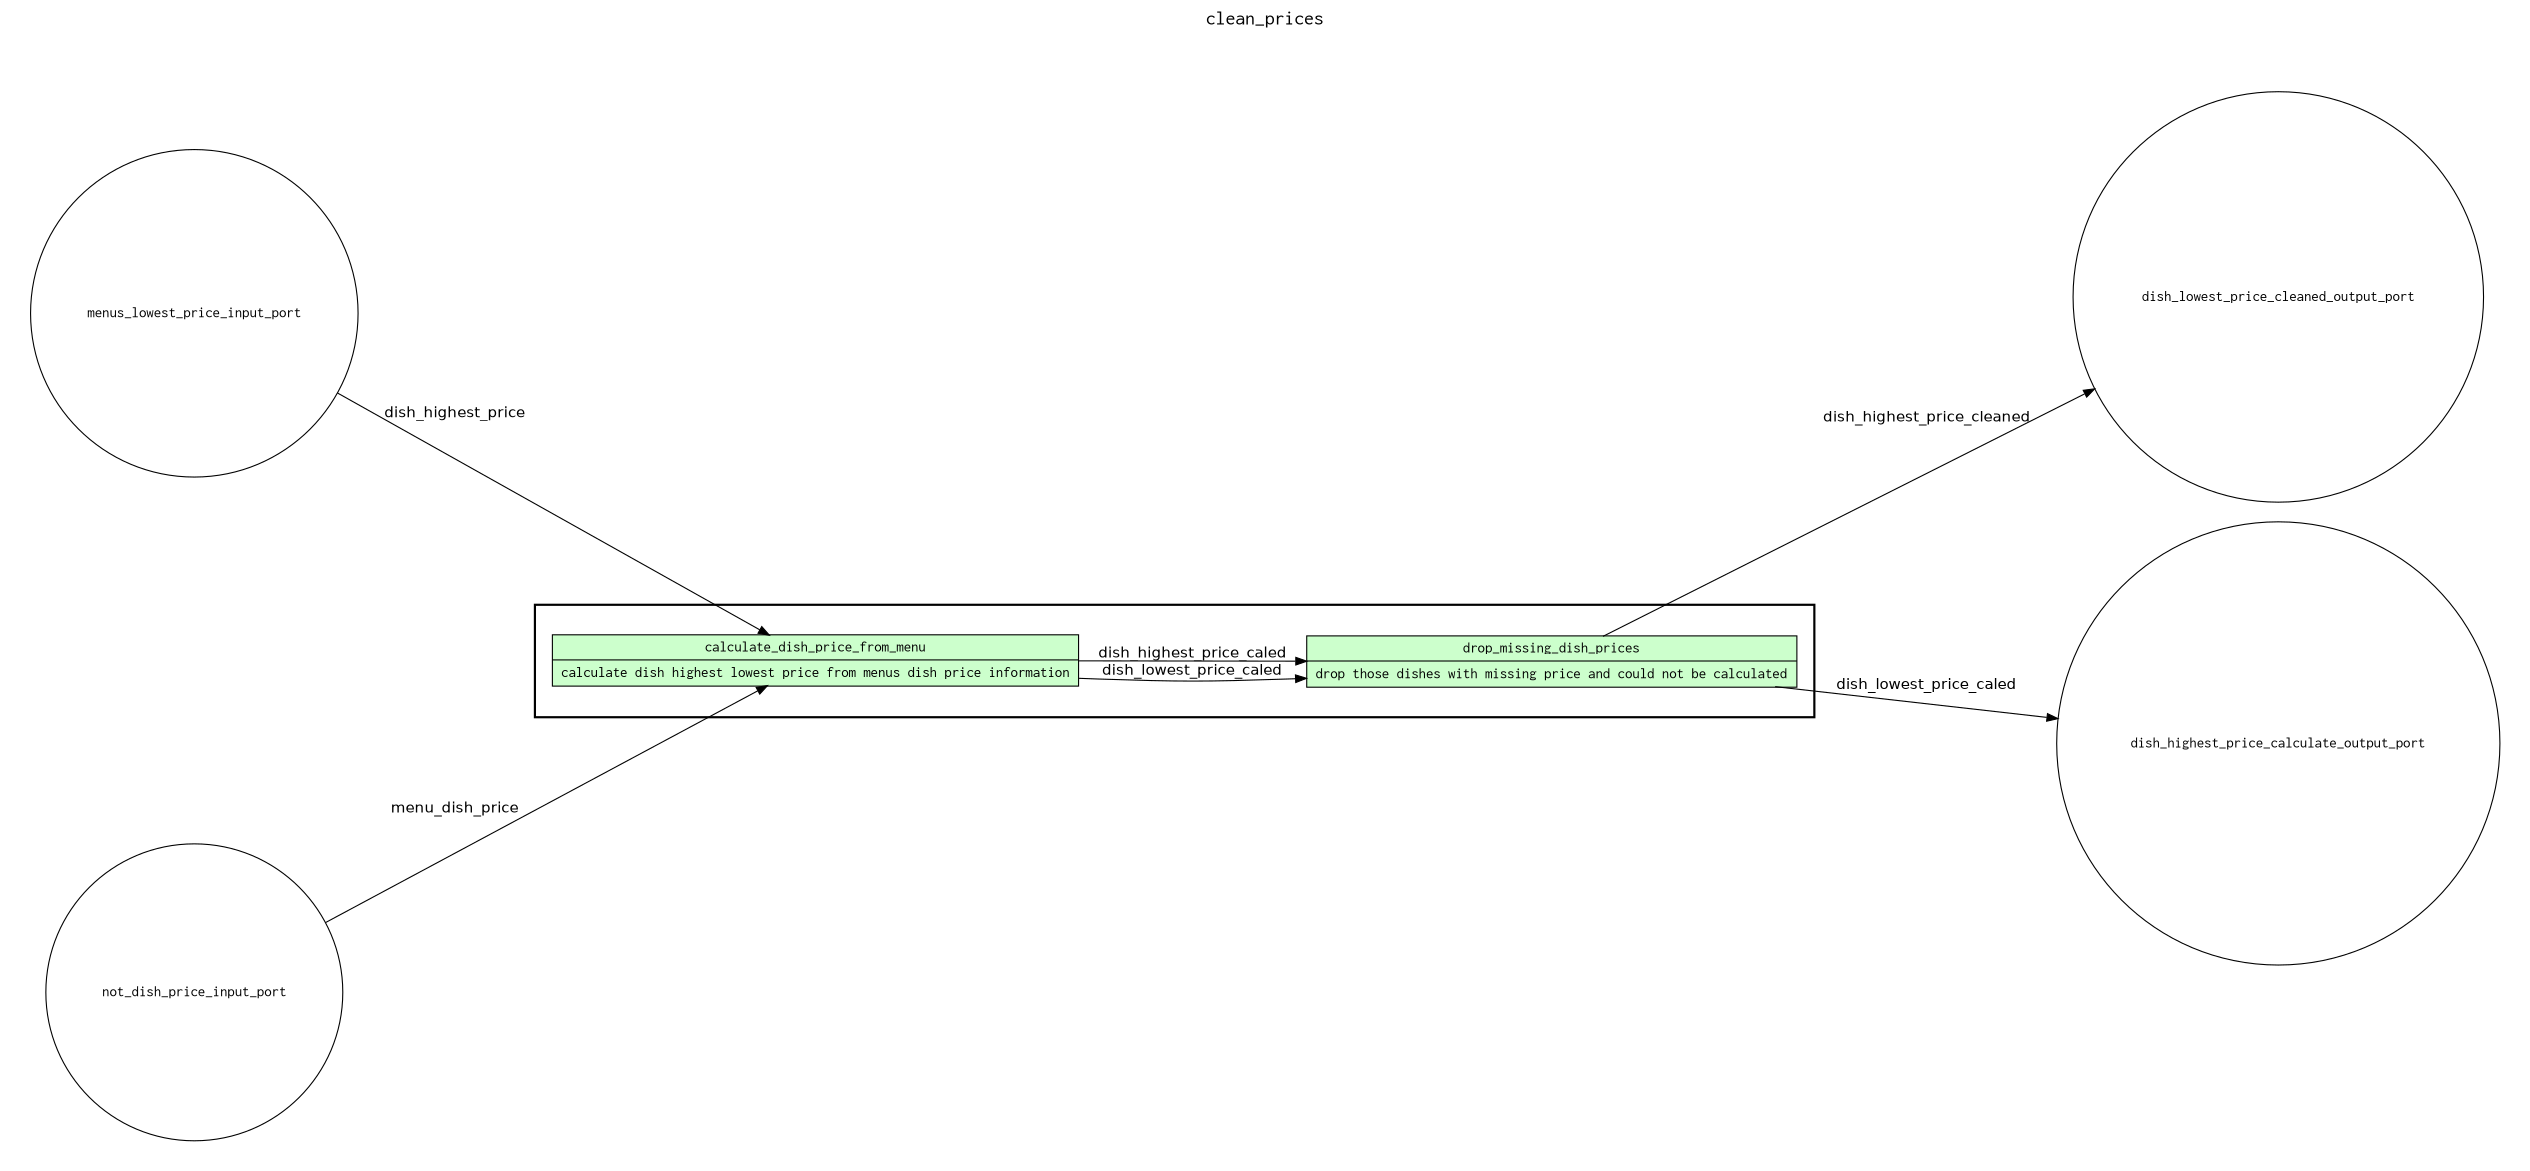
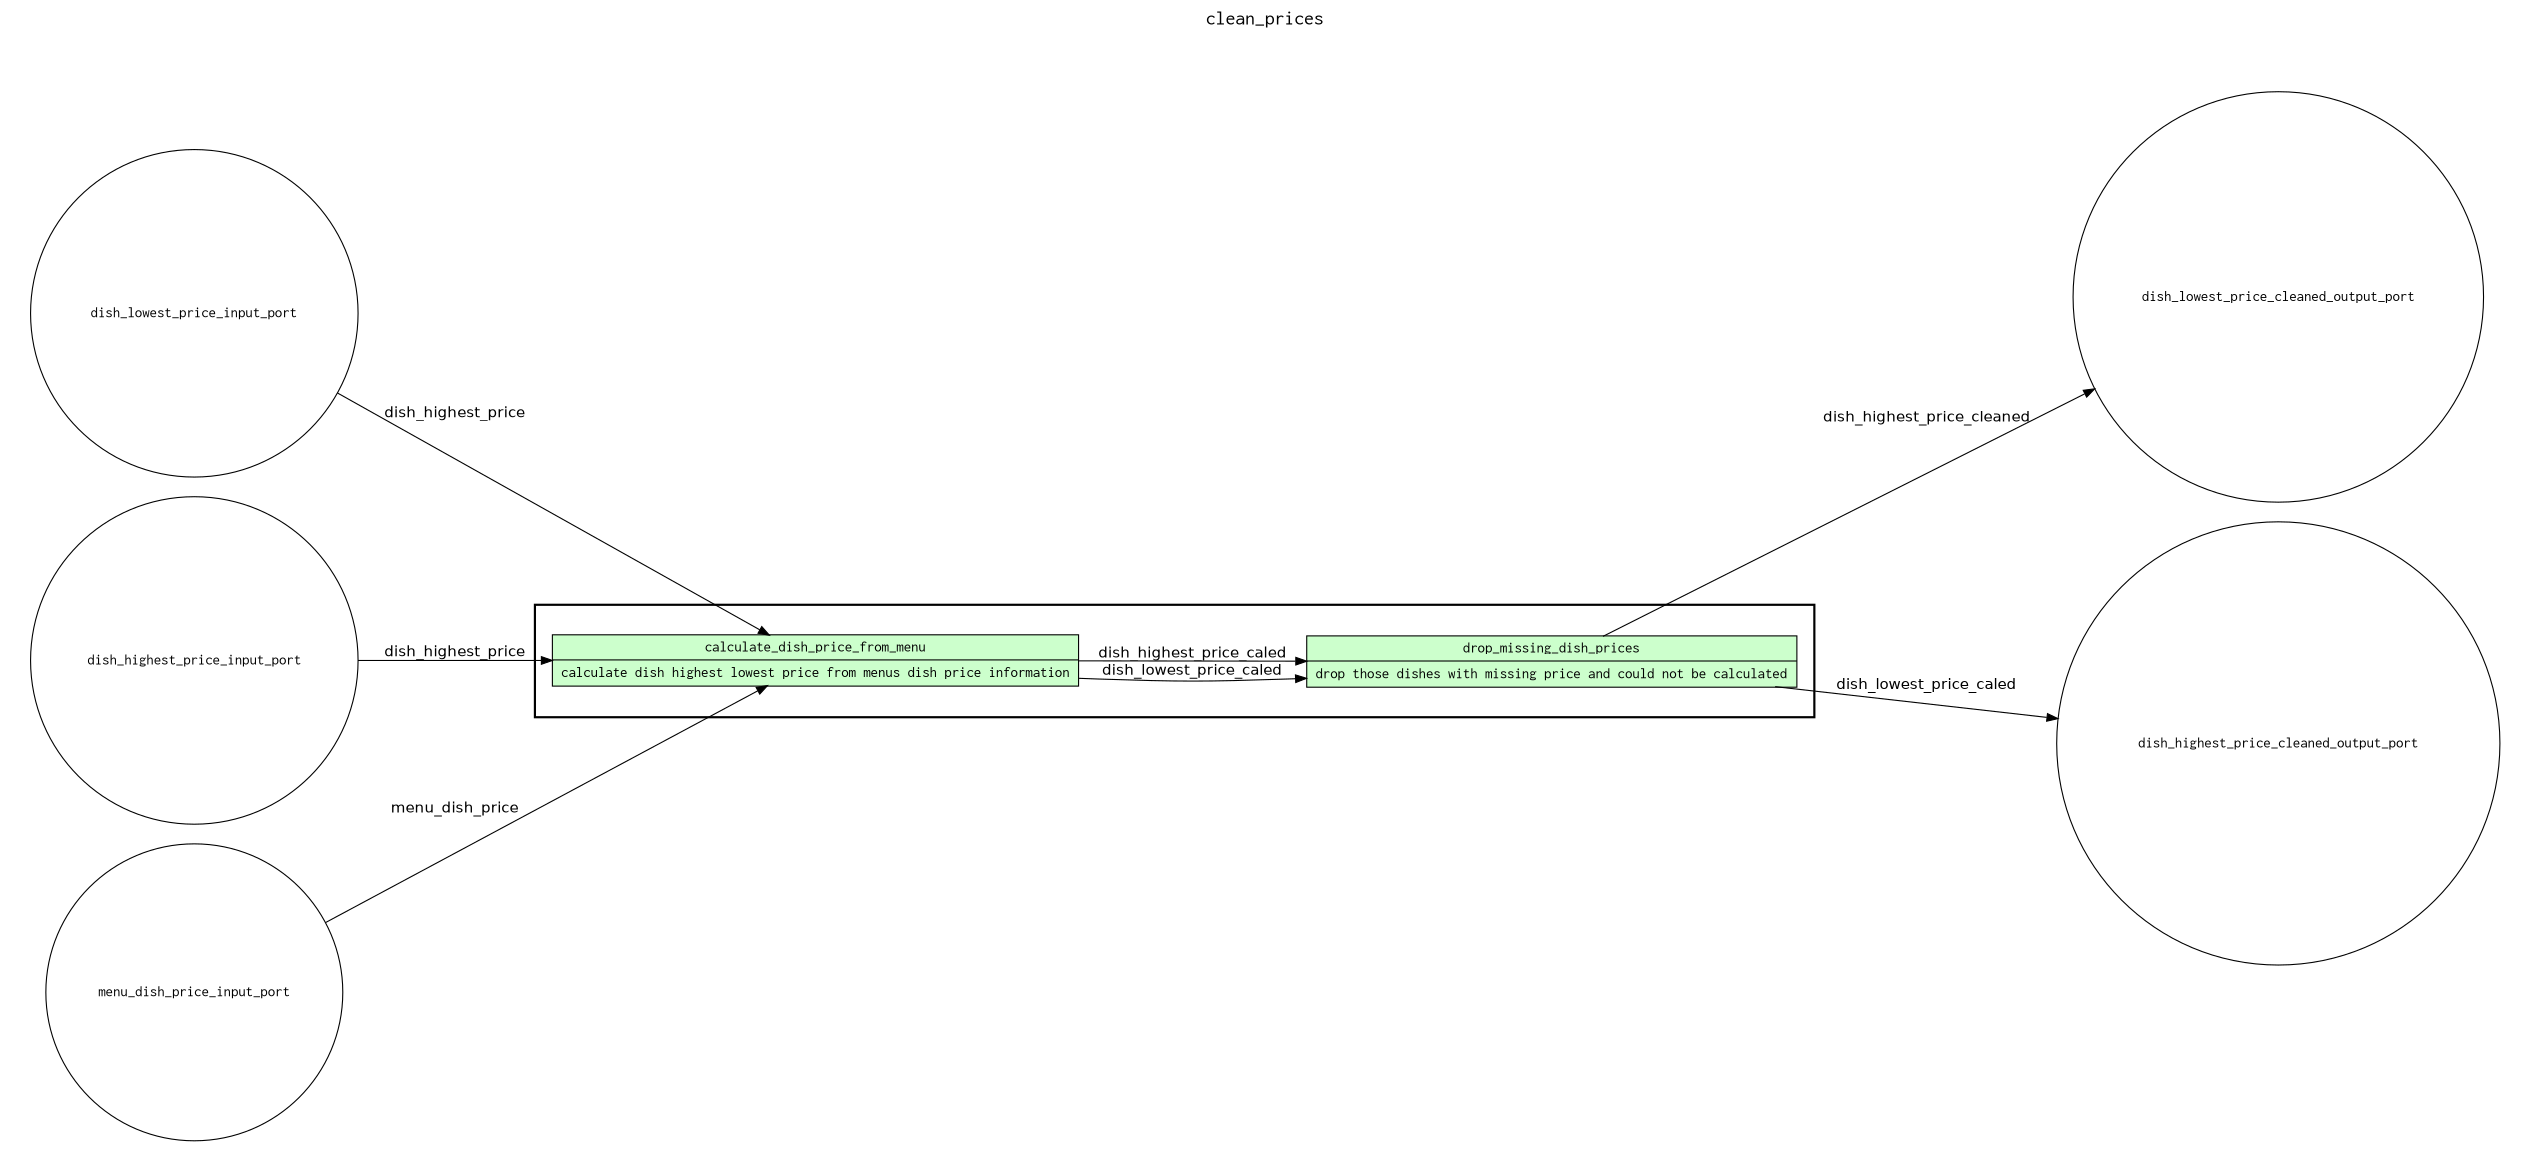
(194, 313) -> (194, 313)
none -> (194, 660)
(2278, 743) -> (2278, 743)
(194, 992) -> (194, 992)
